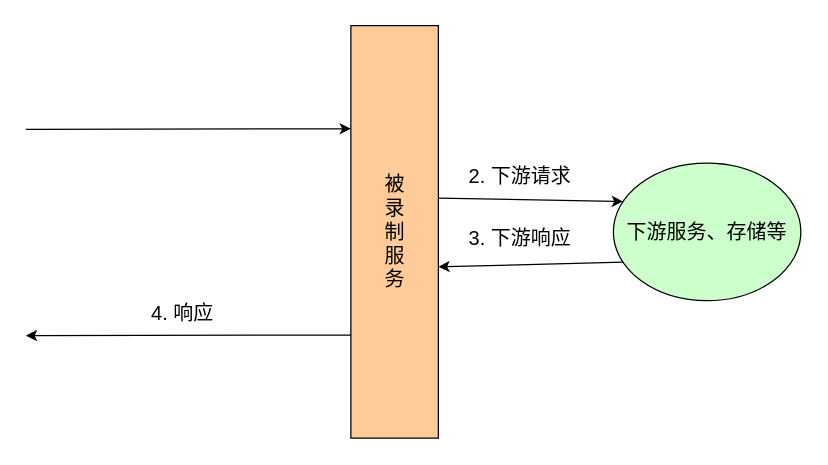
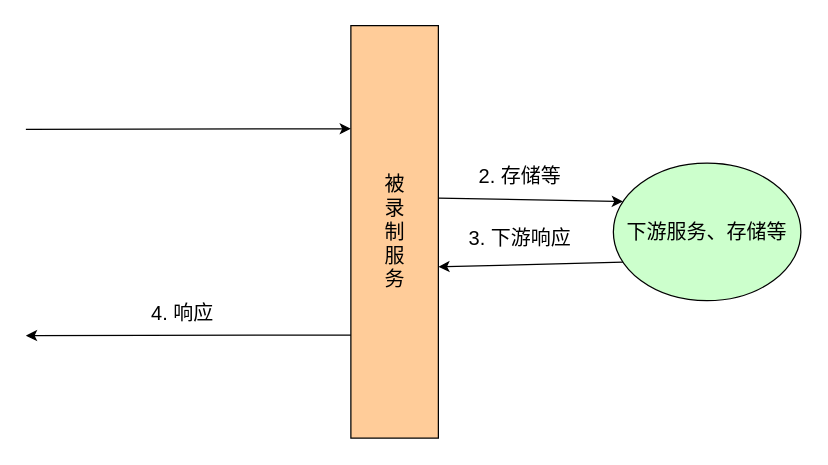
(520, 176) -> (520, 176)
